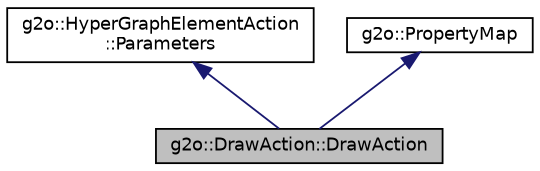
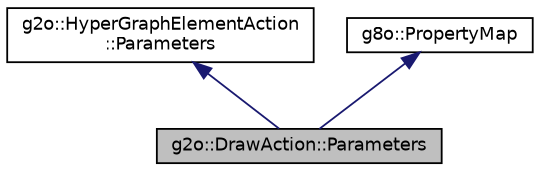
(440, 35) -> (440, 35)
(299, 146) -> (299, 146)
